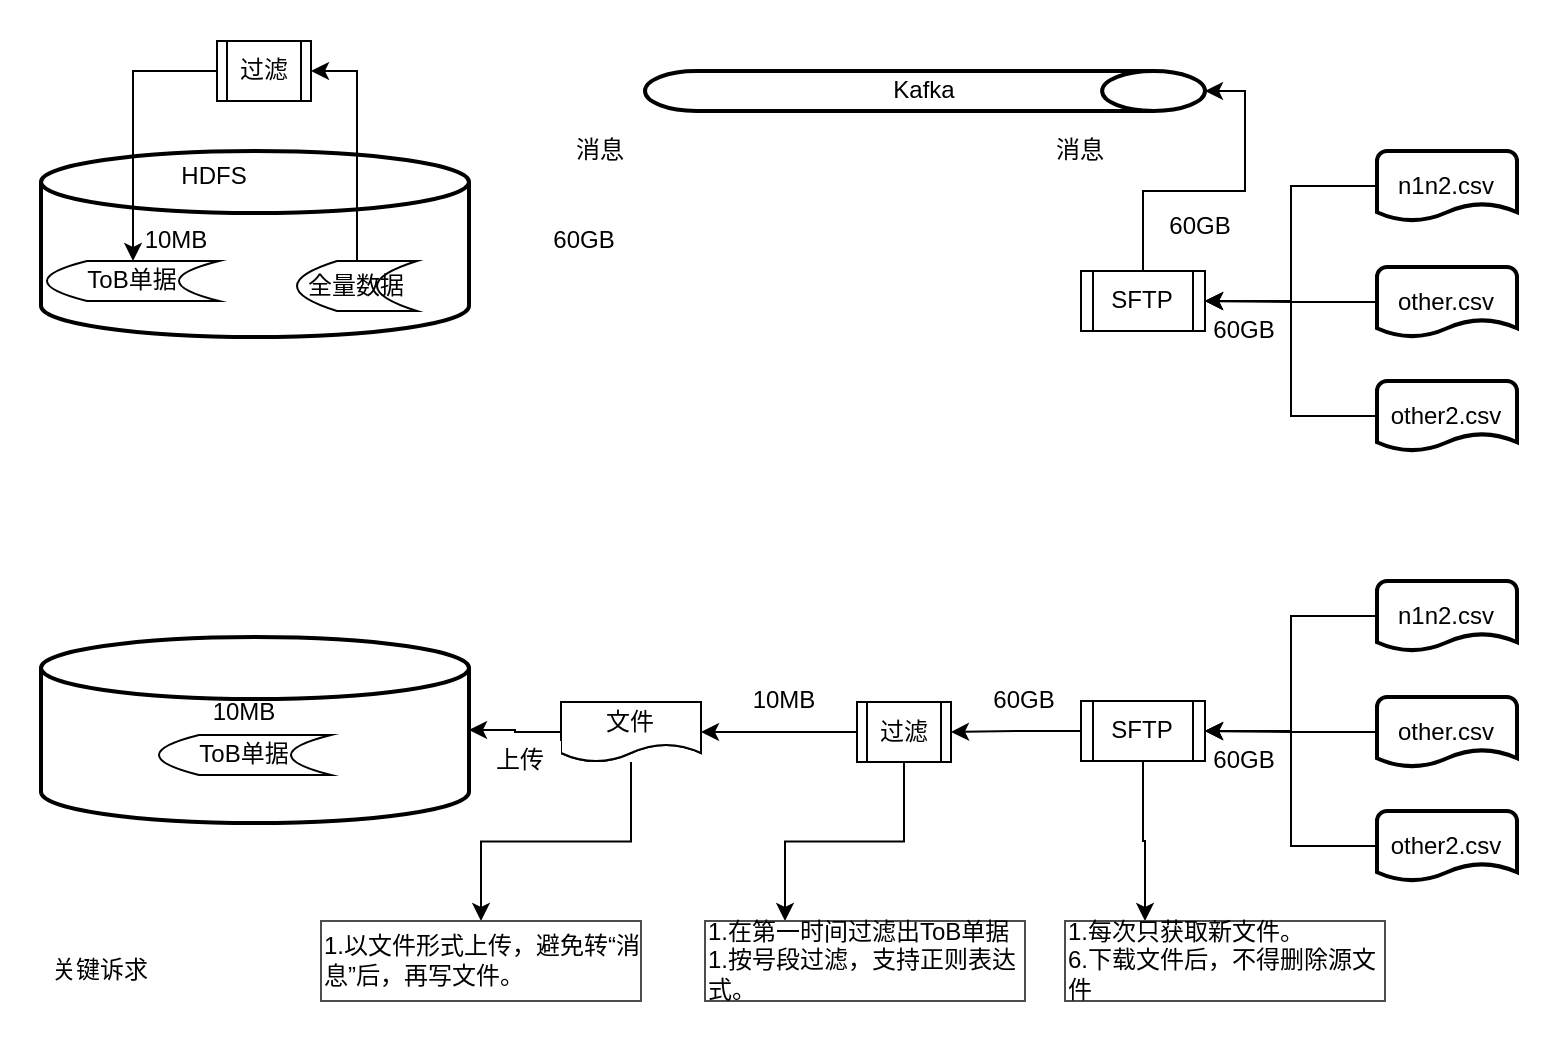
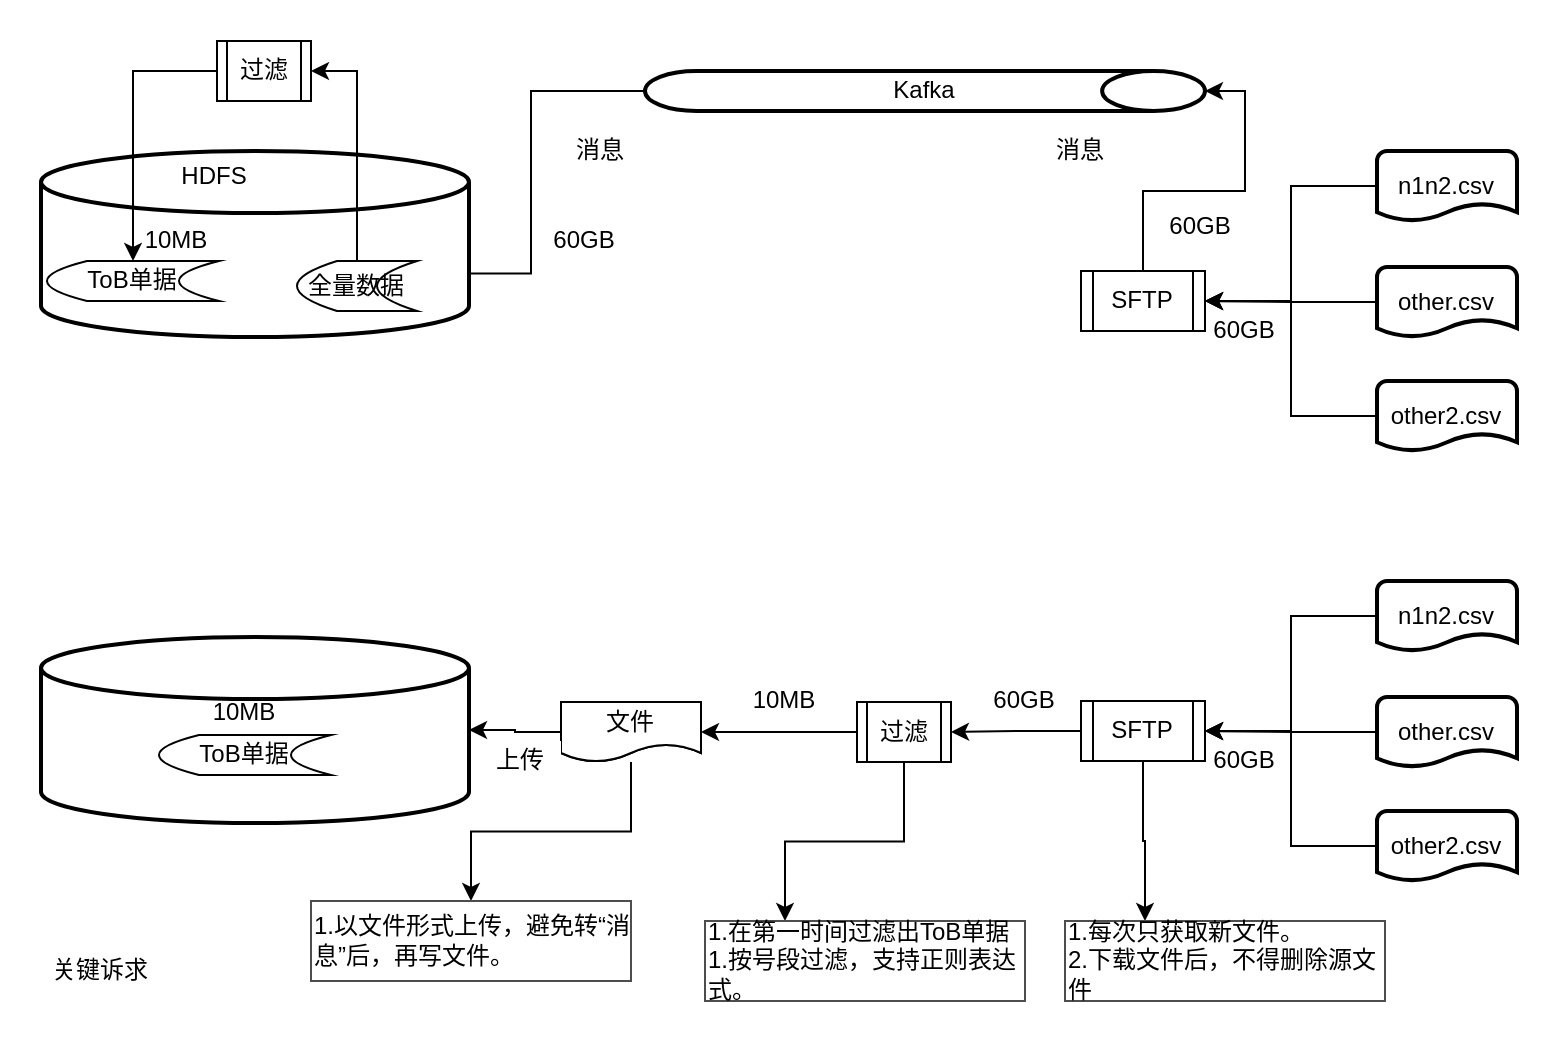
none -> (531, 156)
(481, 961) -> (471, 941)
(1227, 961) -> (1227, 961)
